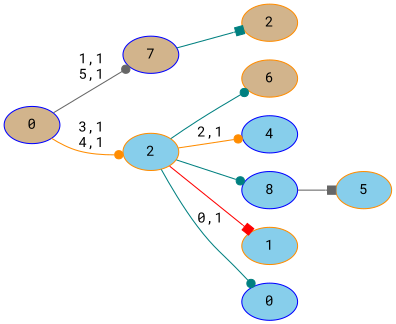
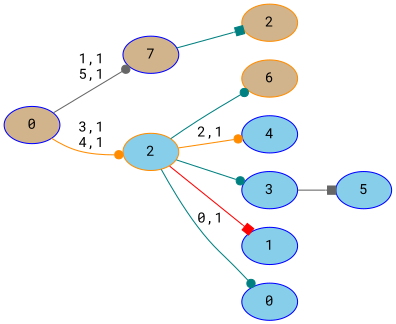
(270, 190) -> (270, 190)
(364, 190) -> (364, 190)
(270, 246) -> (270, 246)
